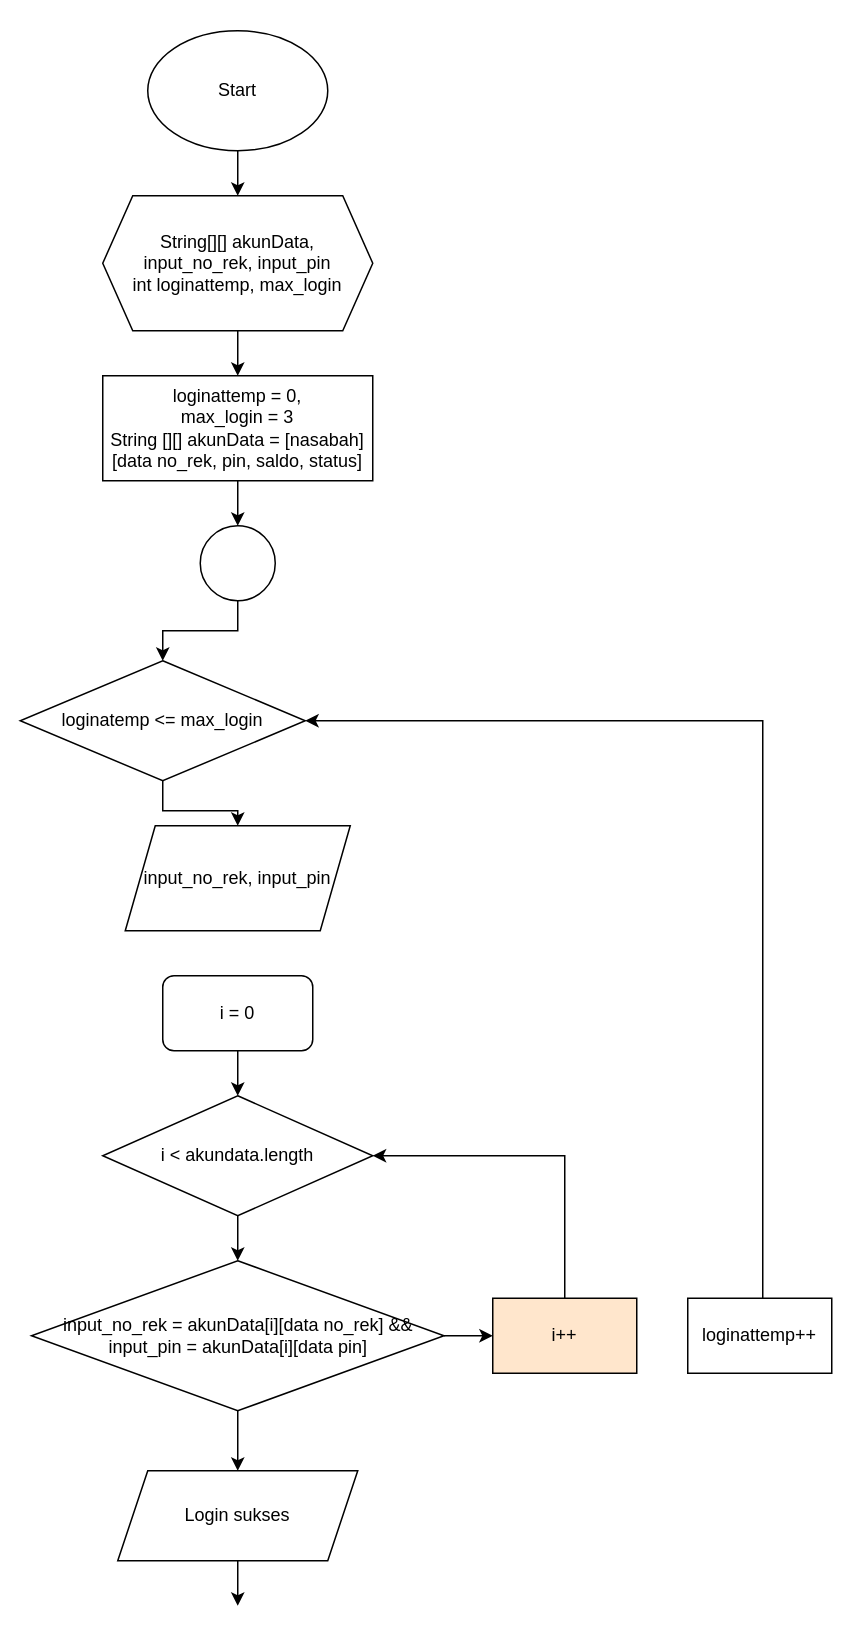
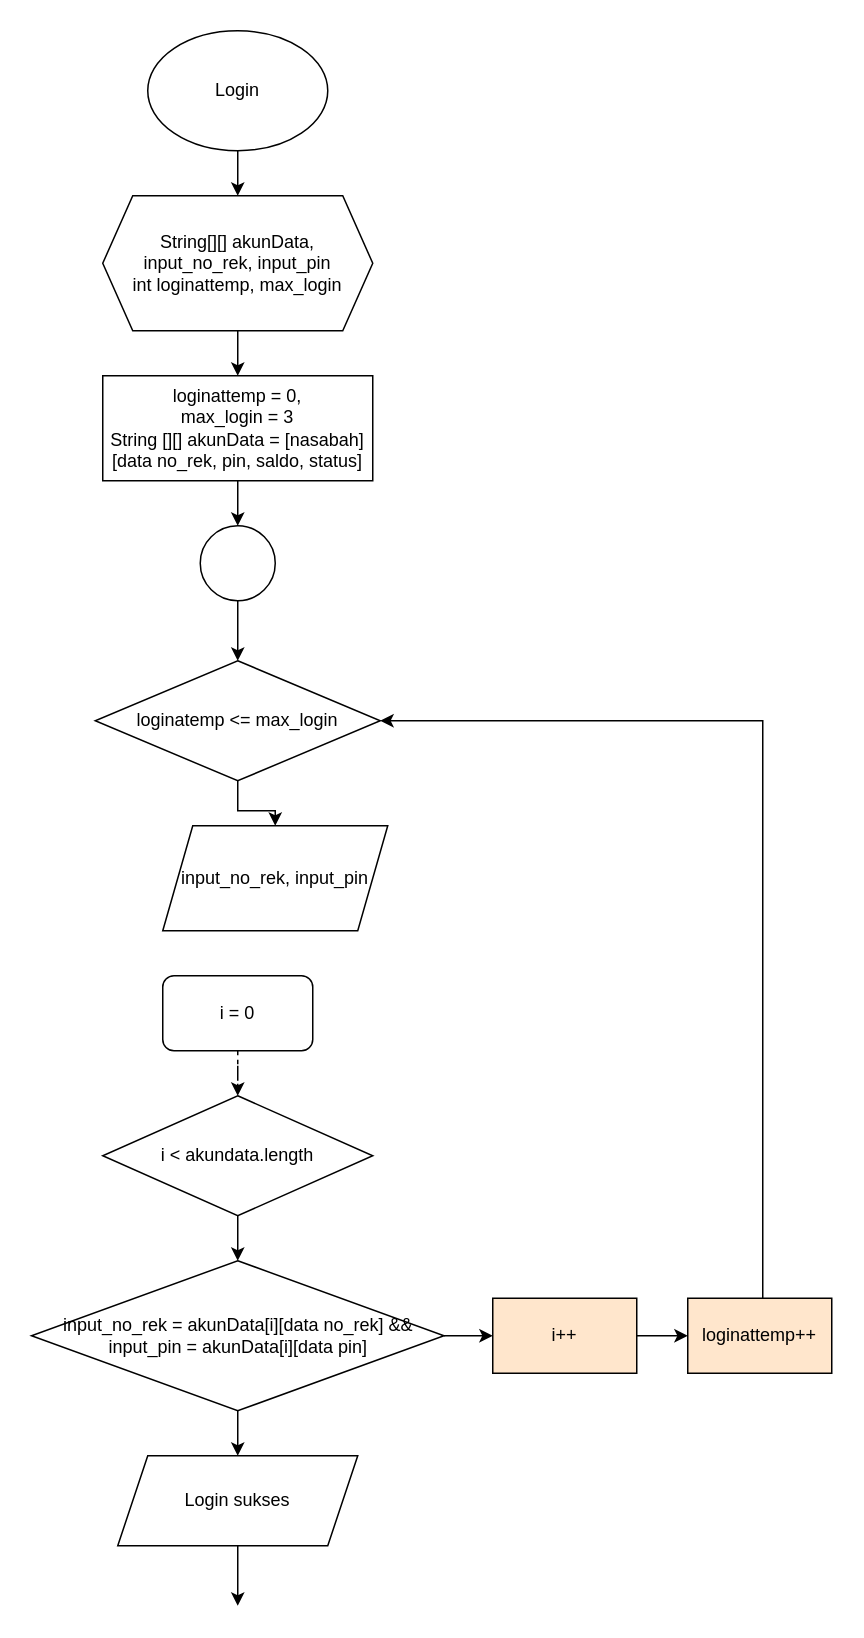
(238, 91) -> (238, 91)
(163, 721) -> (238, 721)
(238, 878) -> (275, 878)
(238, 1060) -> (238, 1060)
(545, 1156) -> none
none -> (666, 1336)
(760, 1336) -> (760, 1336)
(238, 1516) -> (238, 1501)
